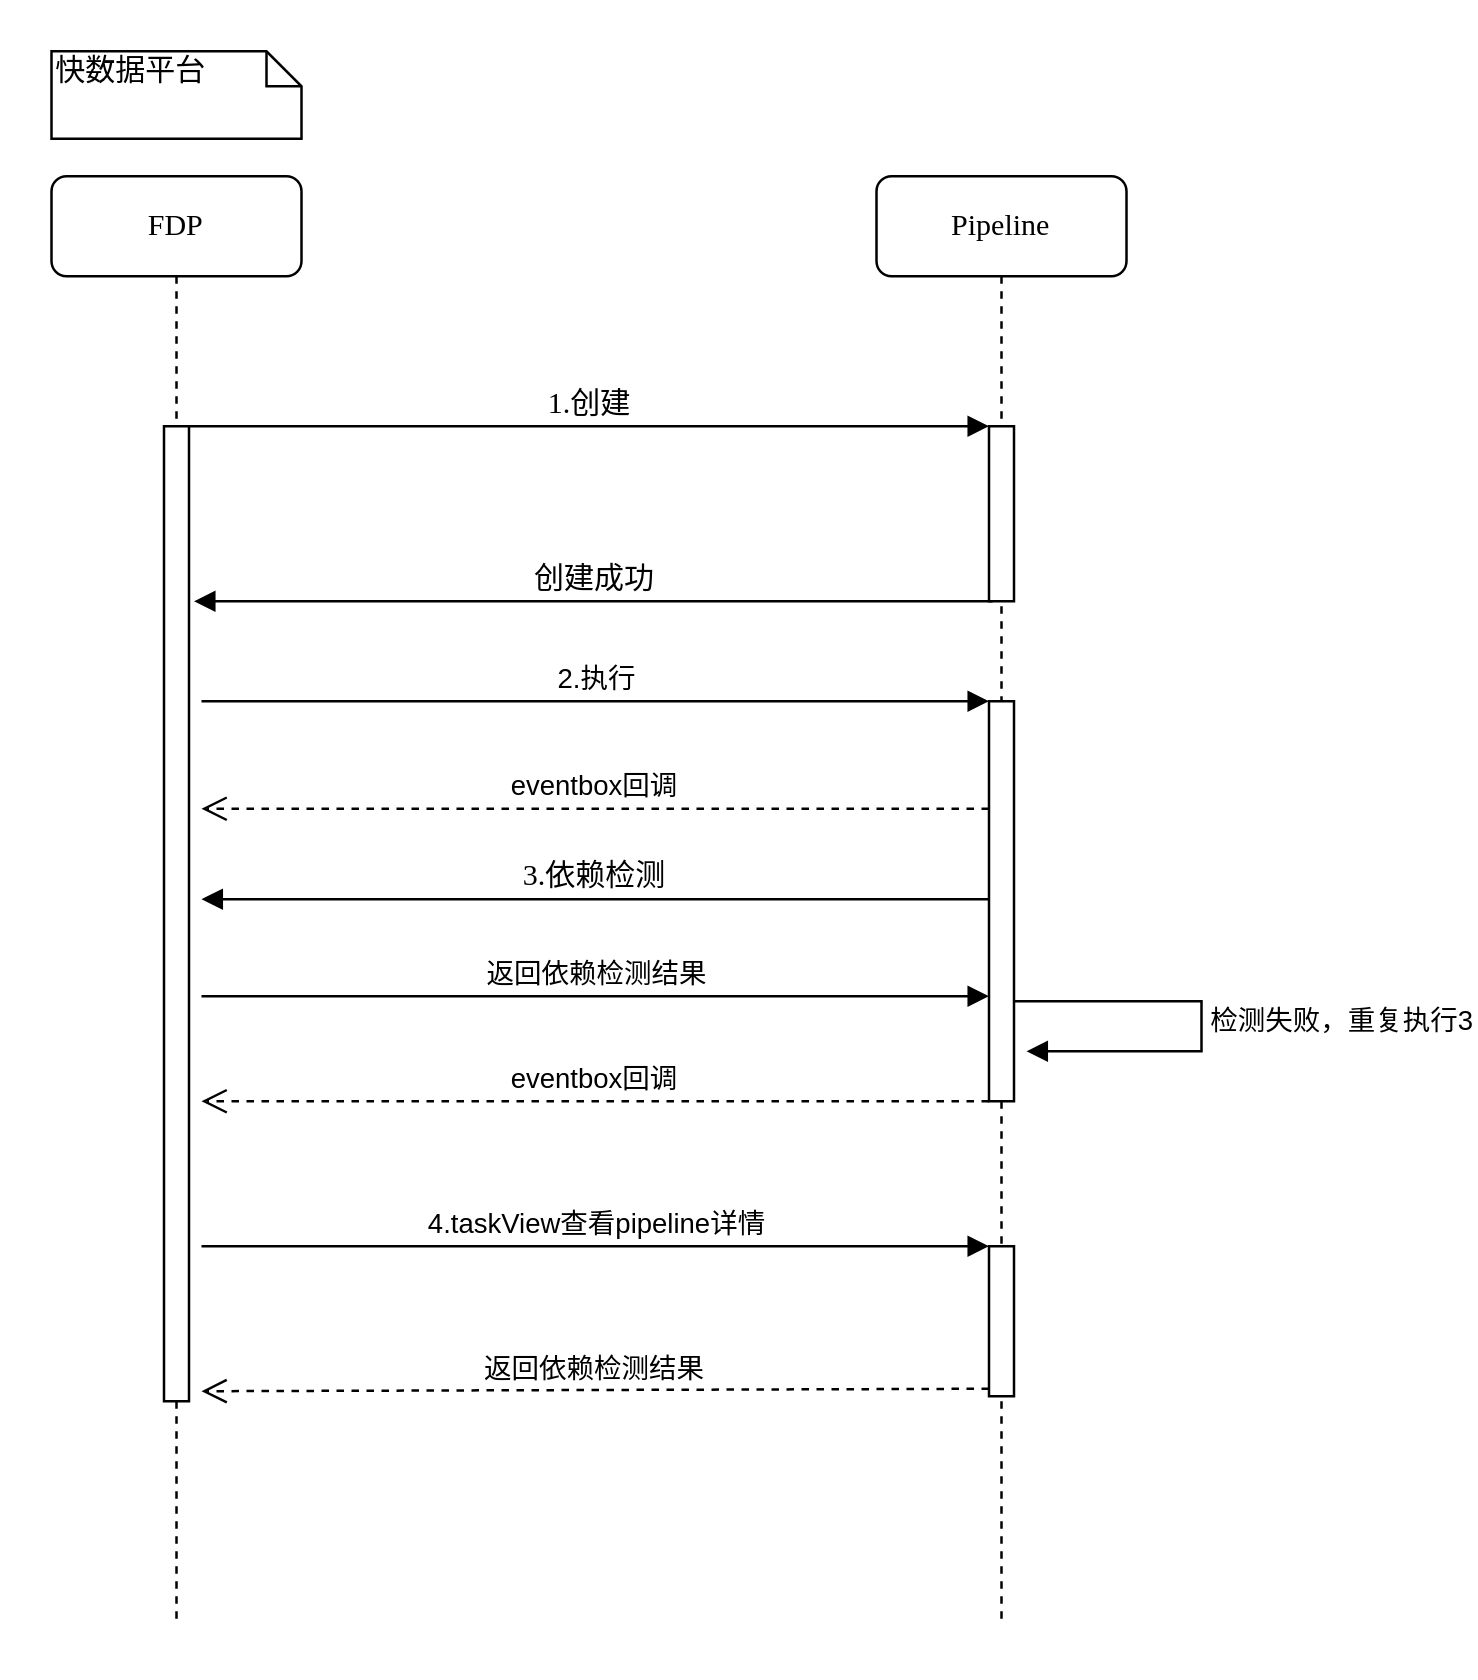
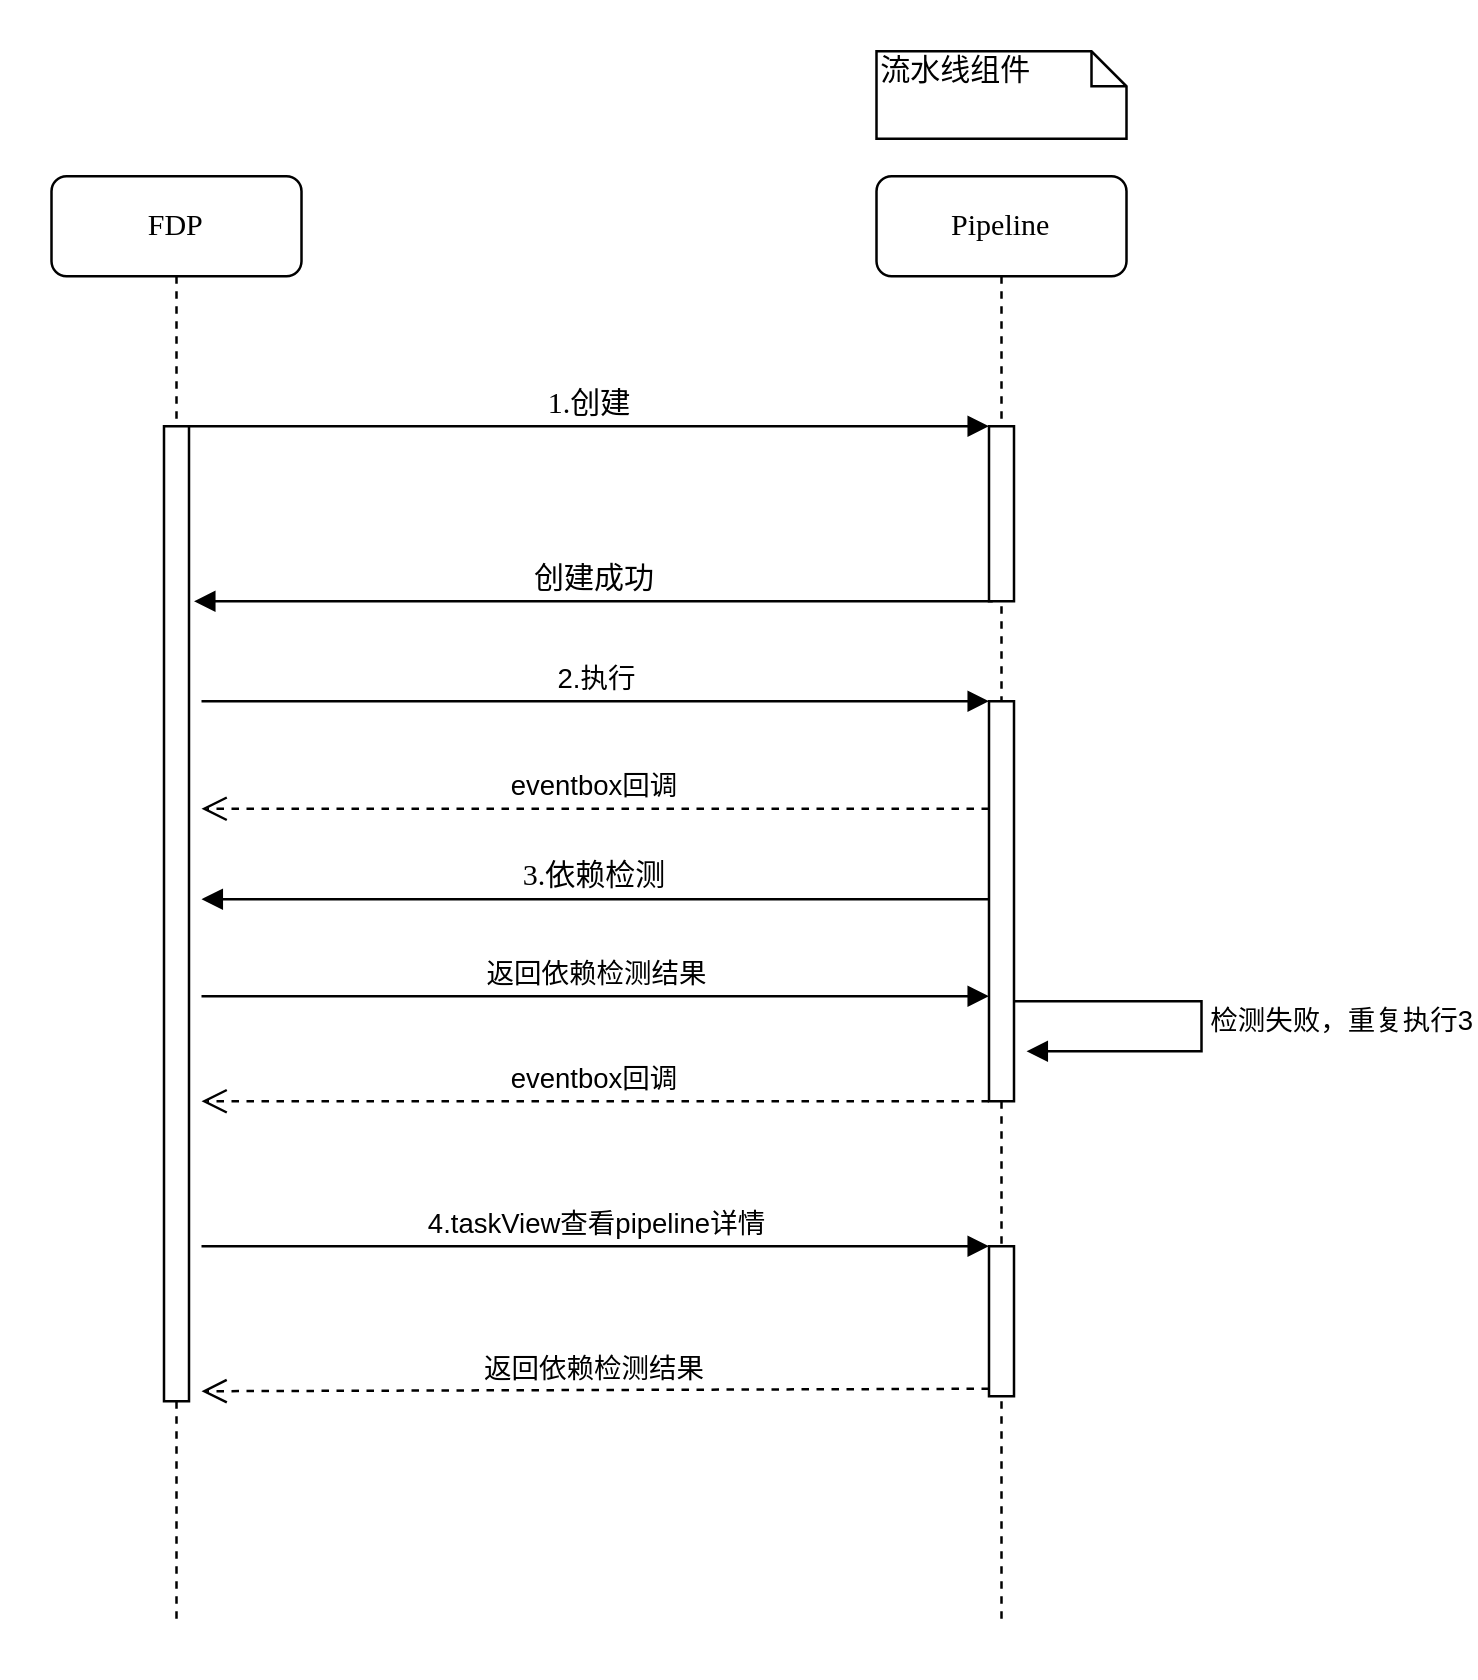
(176, 95) -> none
none -> (1001, 95)
